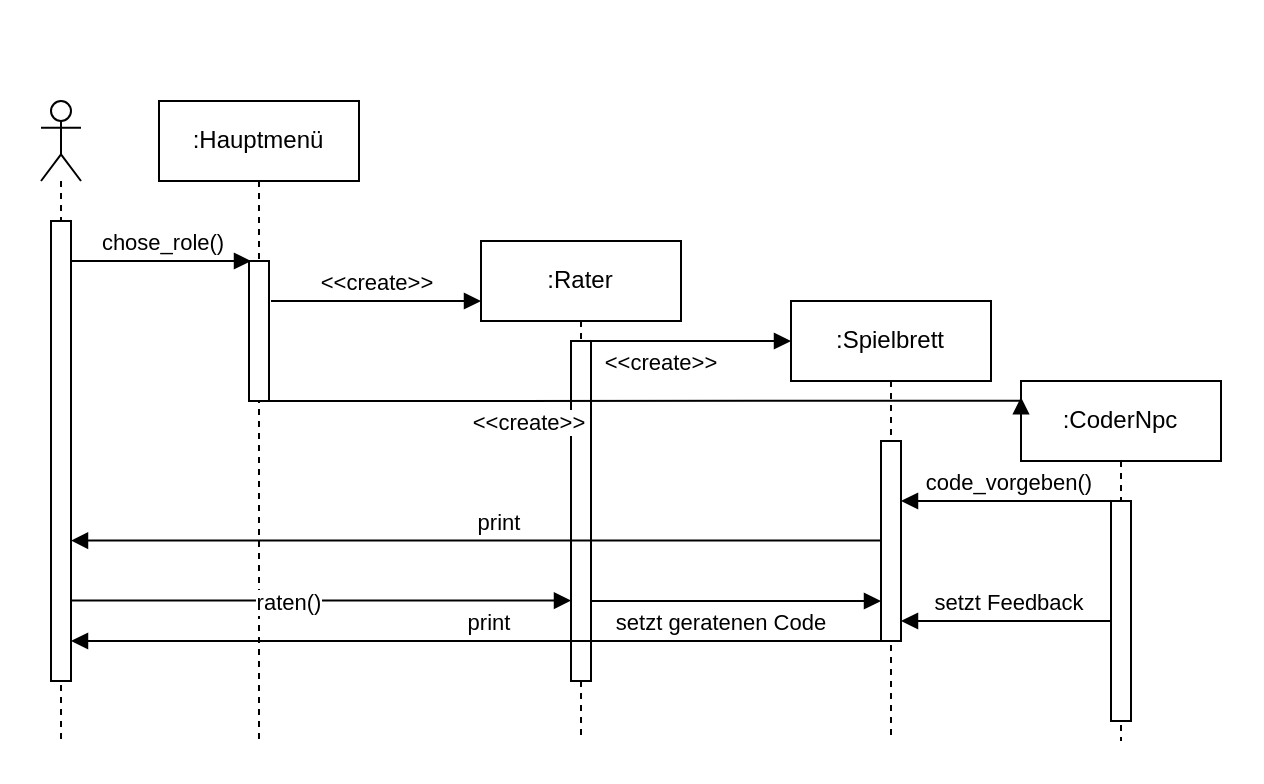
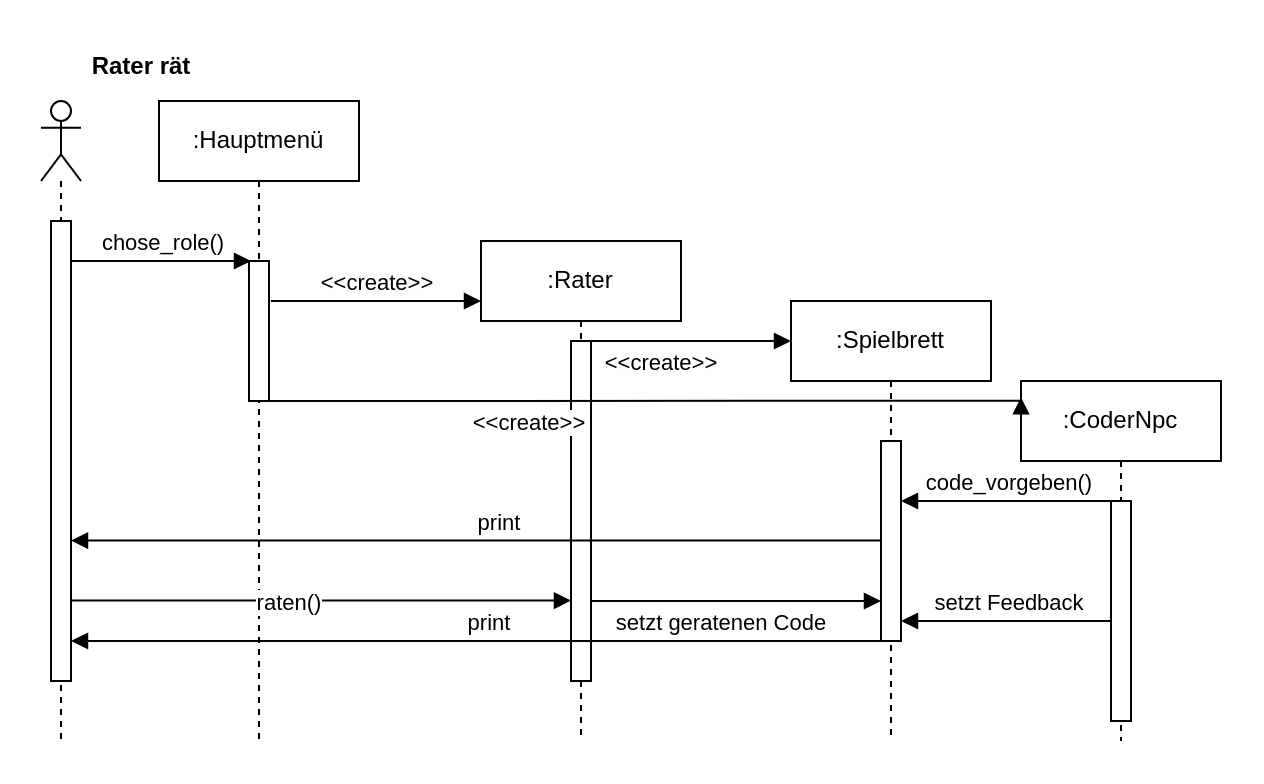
none -> (141, 67)
